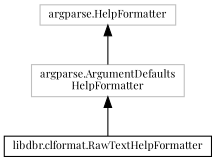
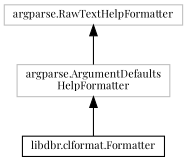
(108, 15) -> (93, 15)
(108, 146) -> (93, 146)
